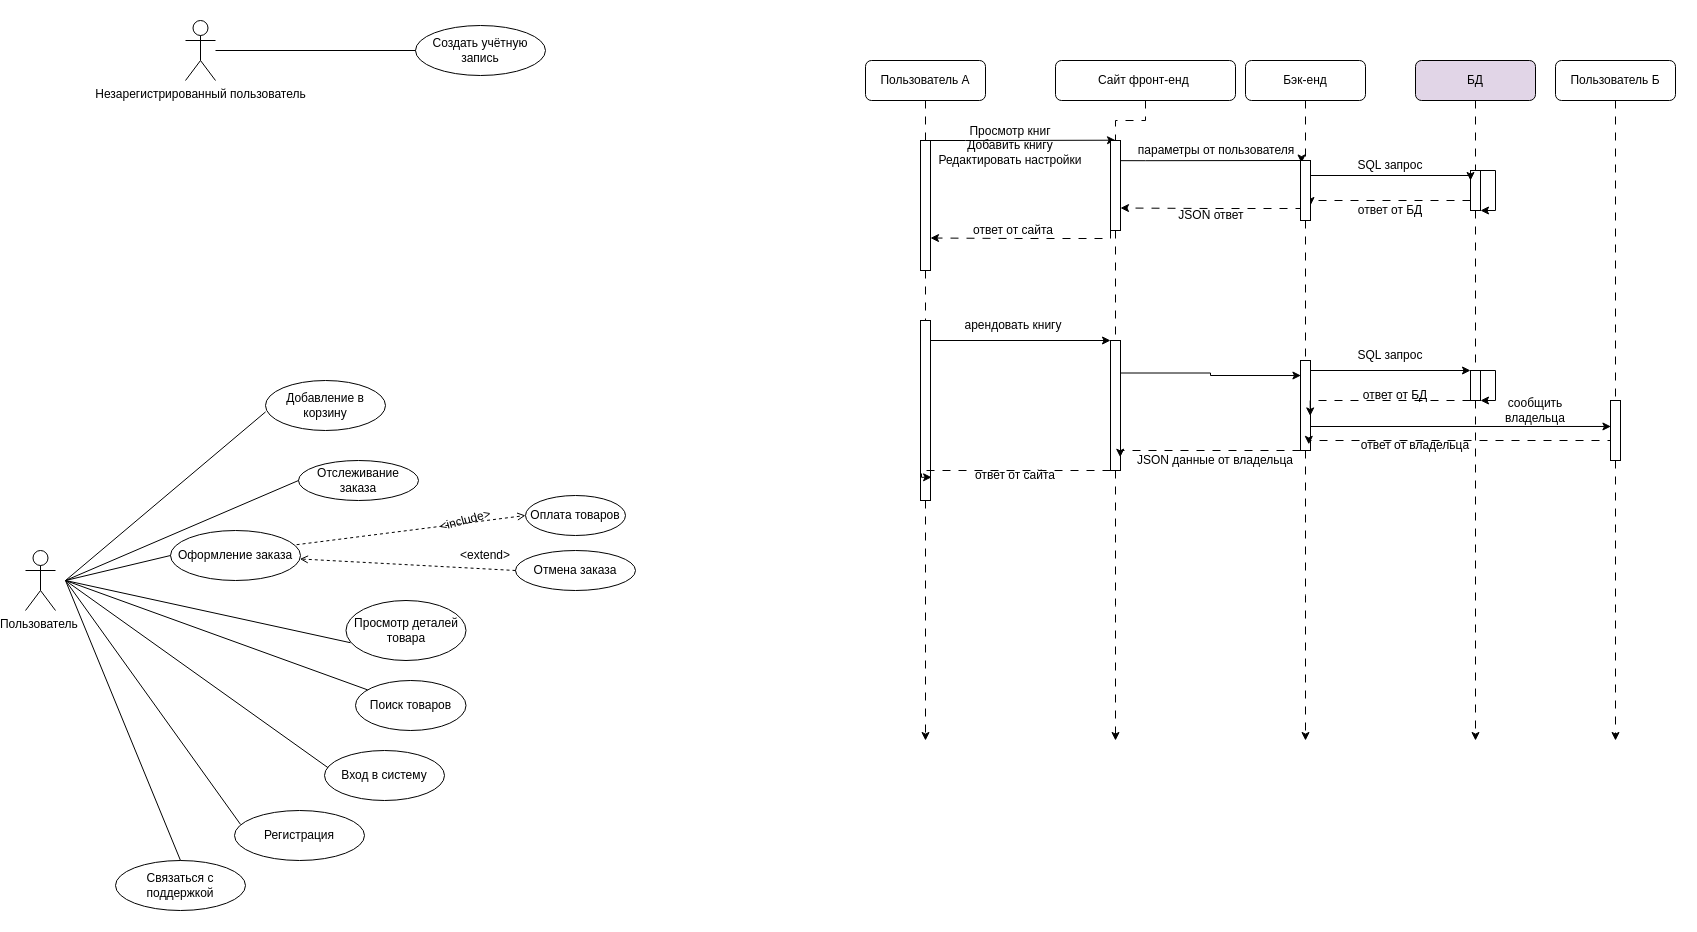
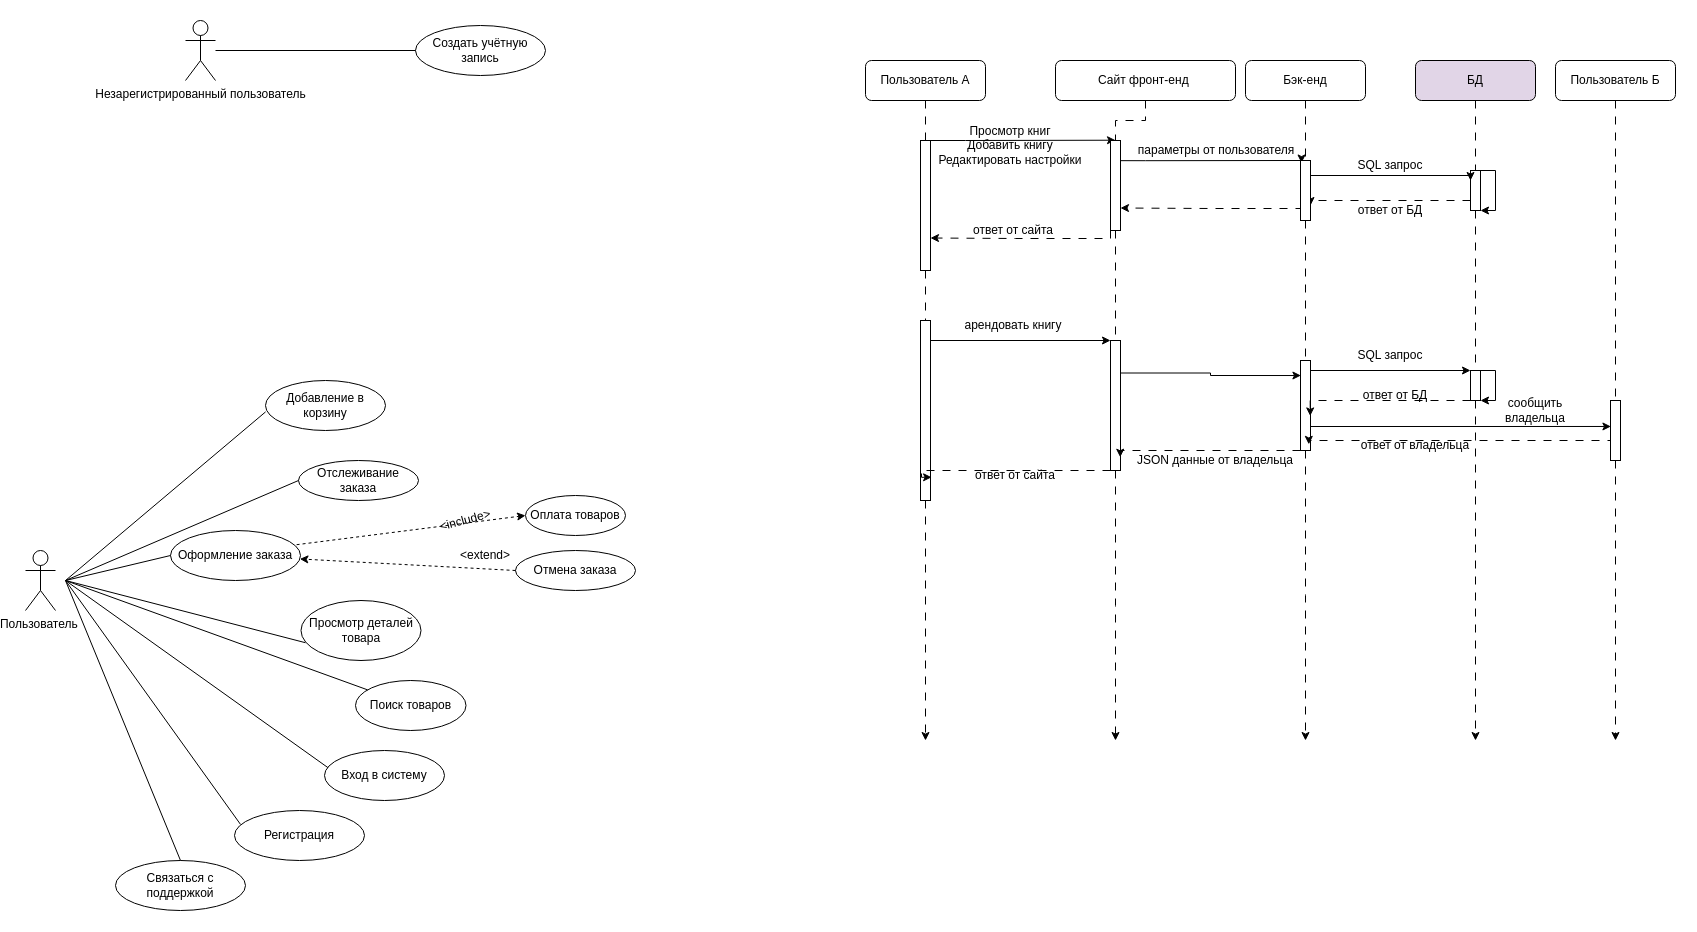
(1212, 216) -> none
(519, 516) -> (517, 517)
(306, 559) -> (308, 559)
(406, 631) -> (361, 631)
